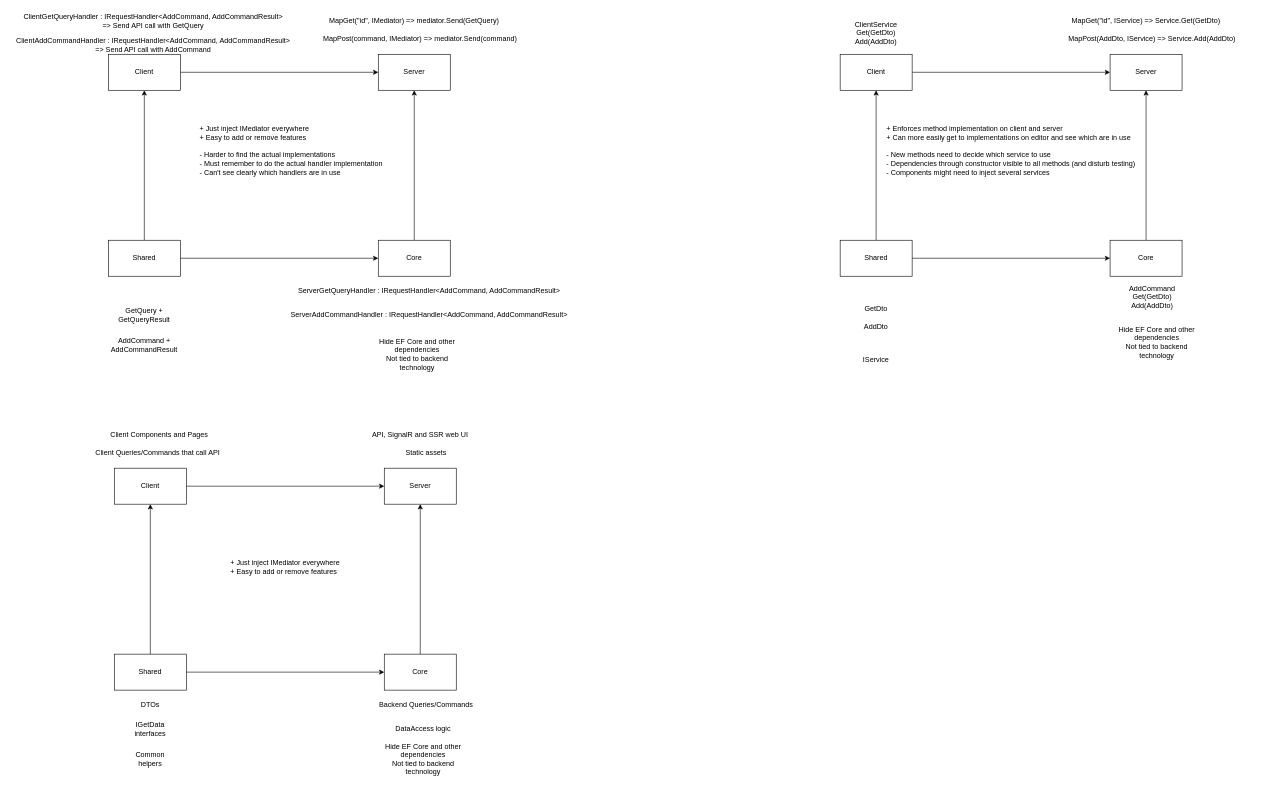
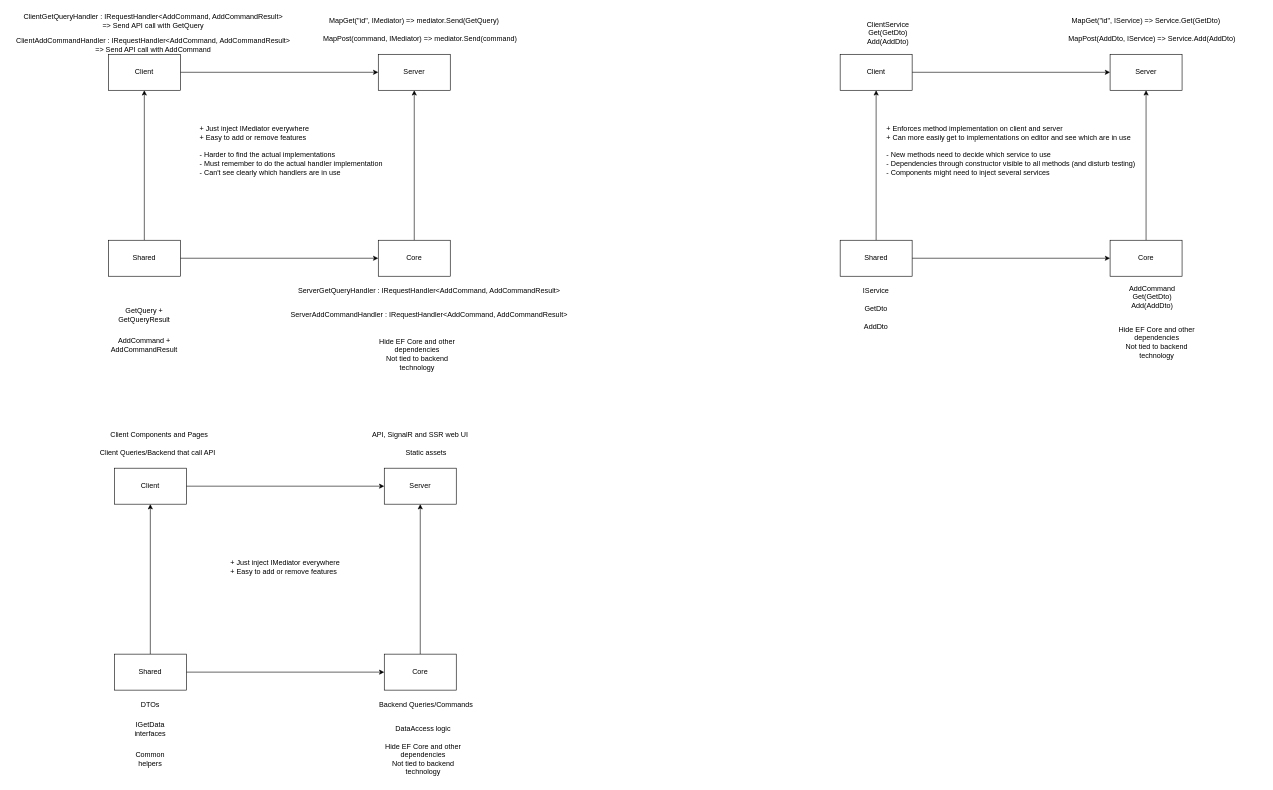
(876, 33) -> (888, 33)
(876, 360) -> (876, 291)
(158, 453) -> (158, 453)
